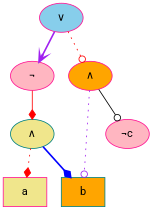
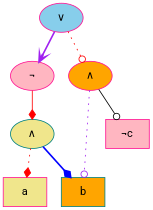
(127, 134) -> (127, 134)
